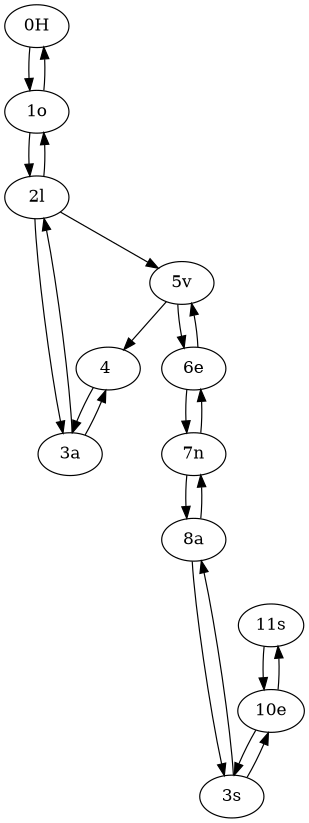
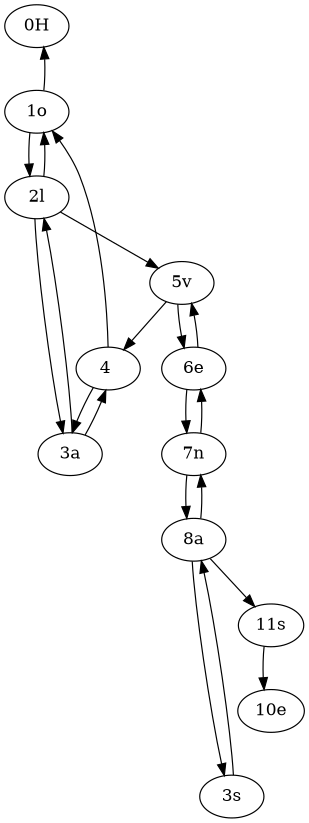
(29, 63) -> (98, 246)
(279, 674) -> (228, 578)
(247, 747) -> none
(256, 761) -> none
